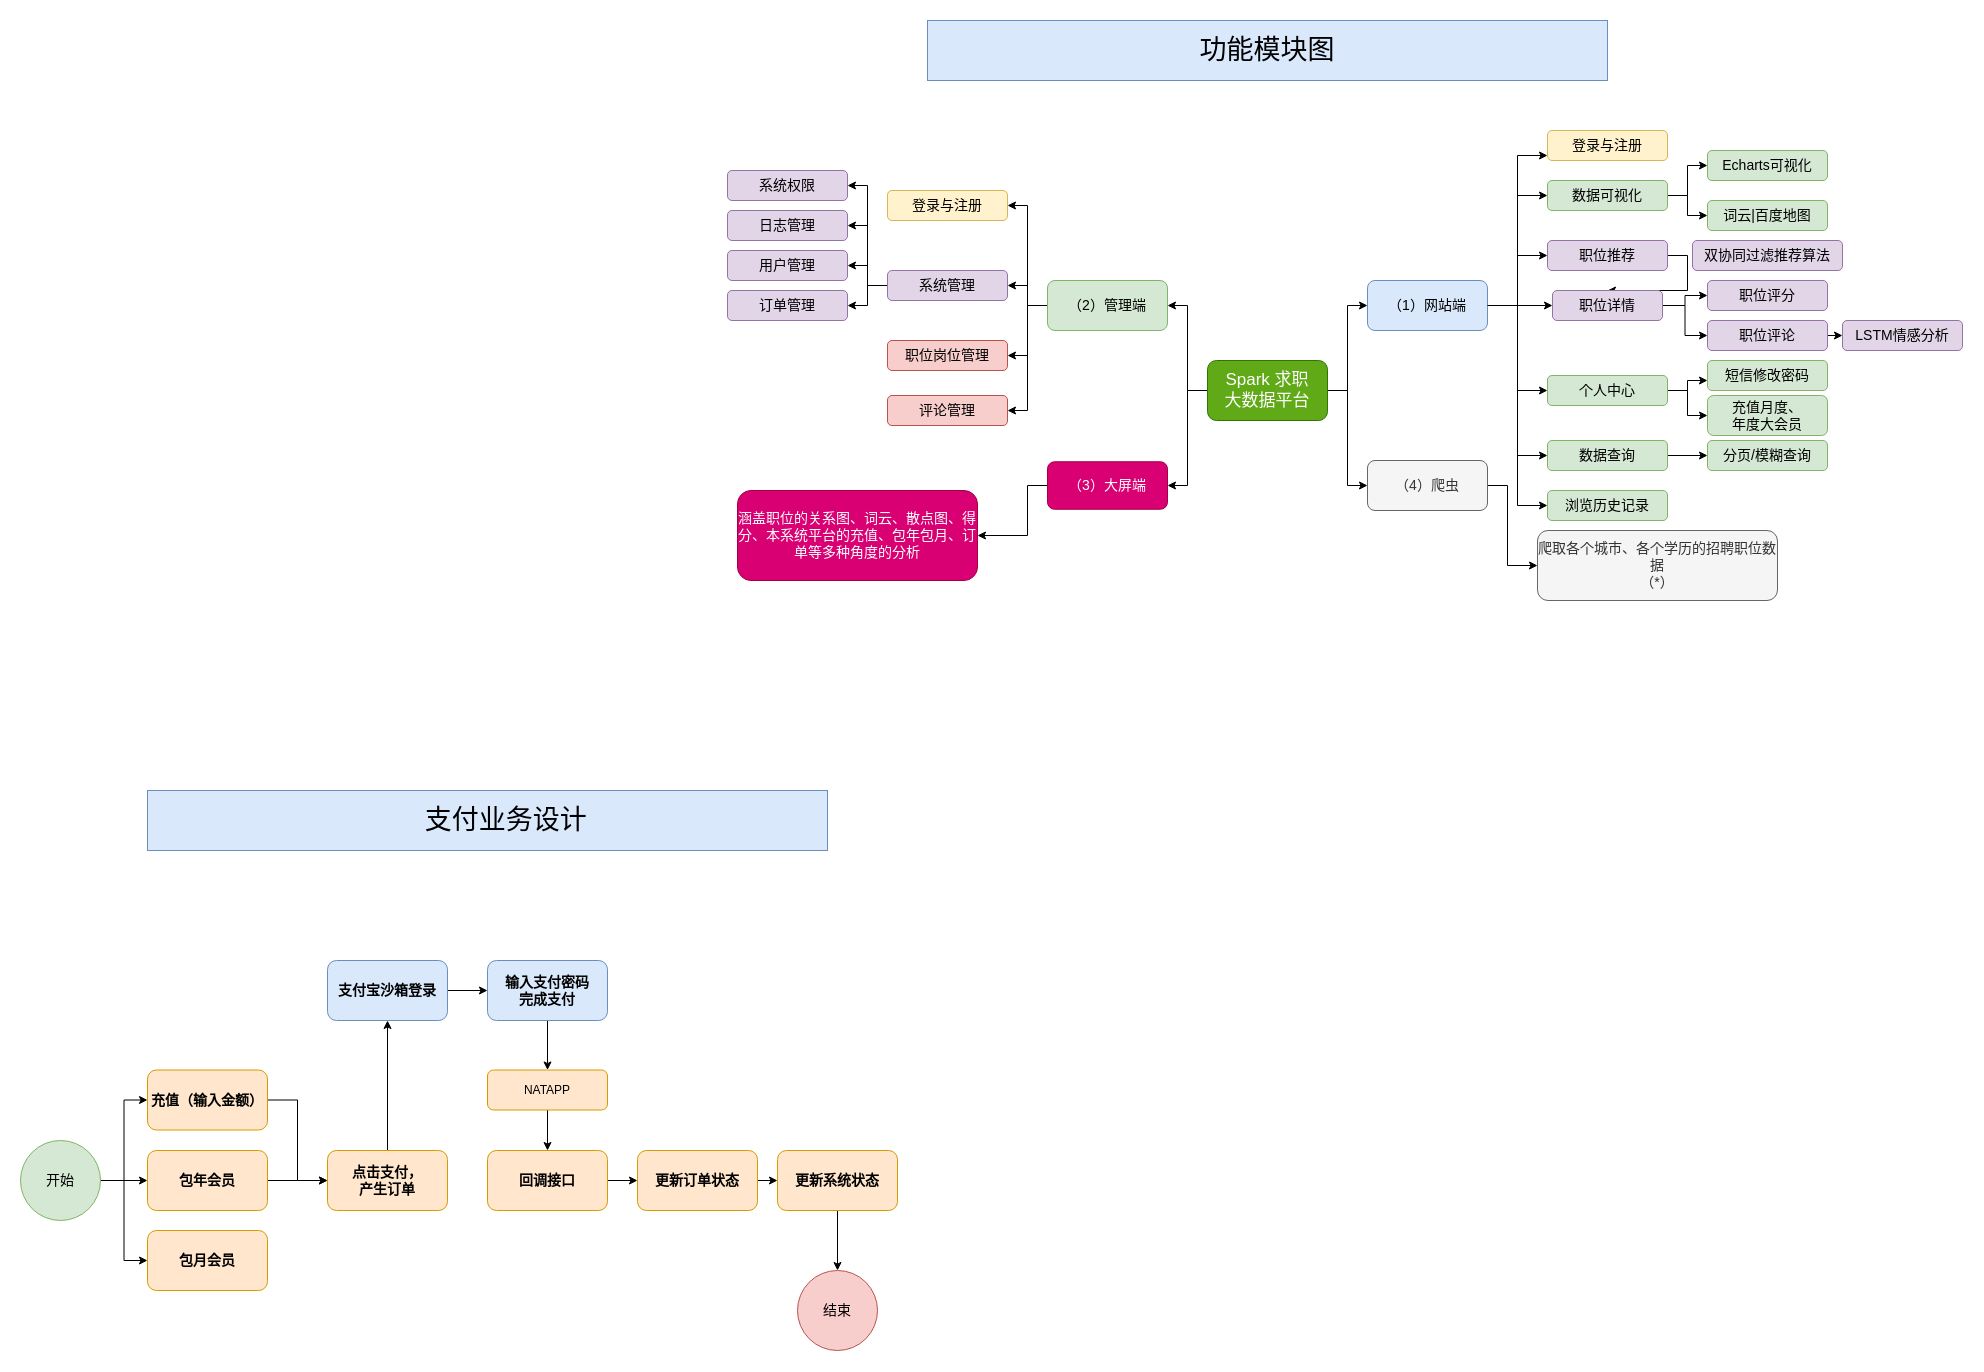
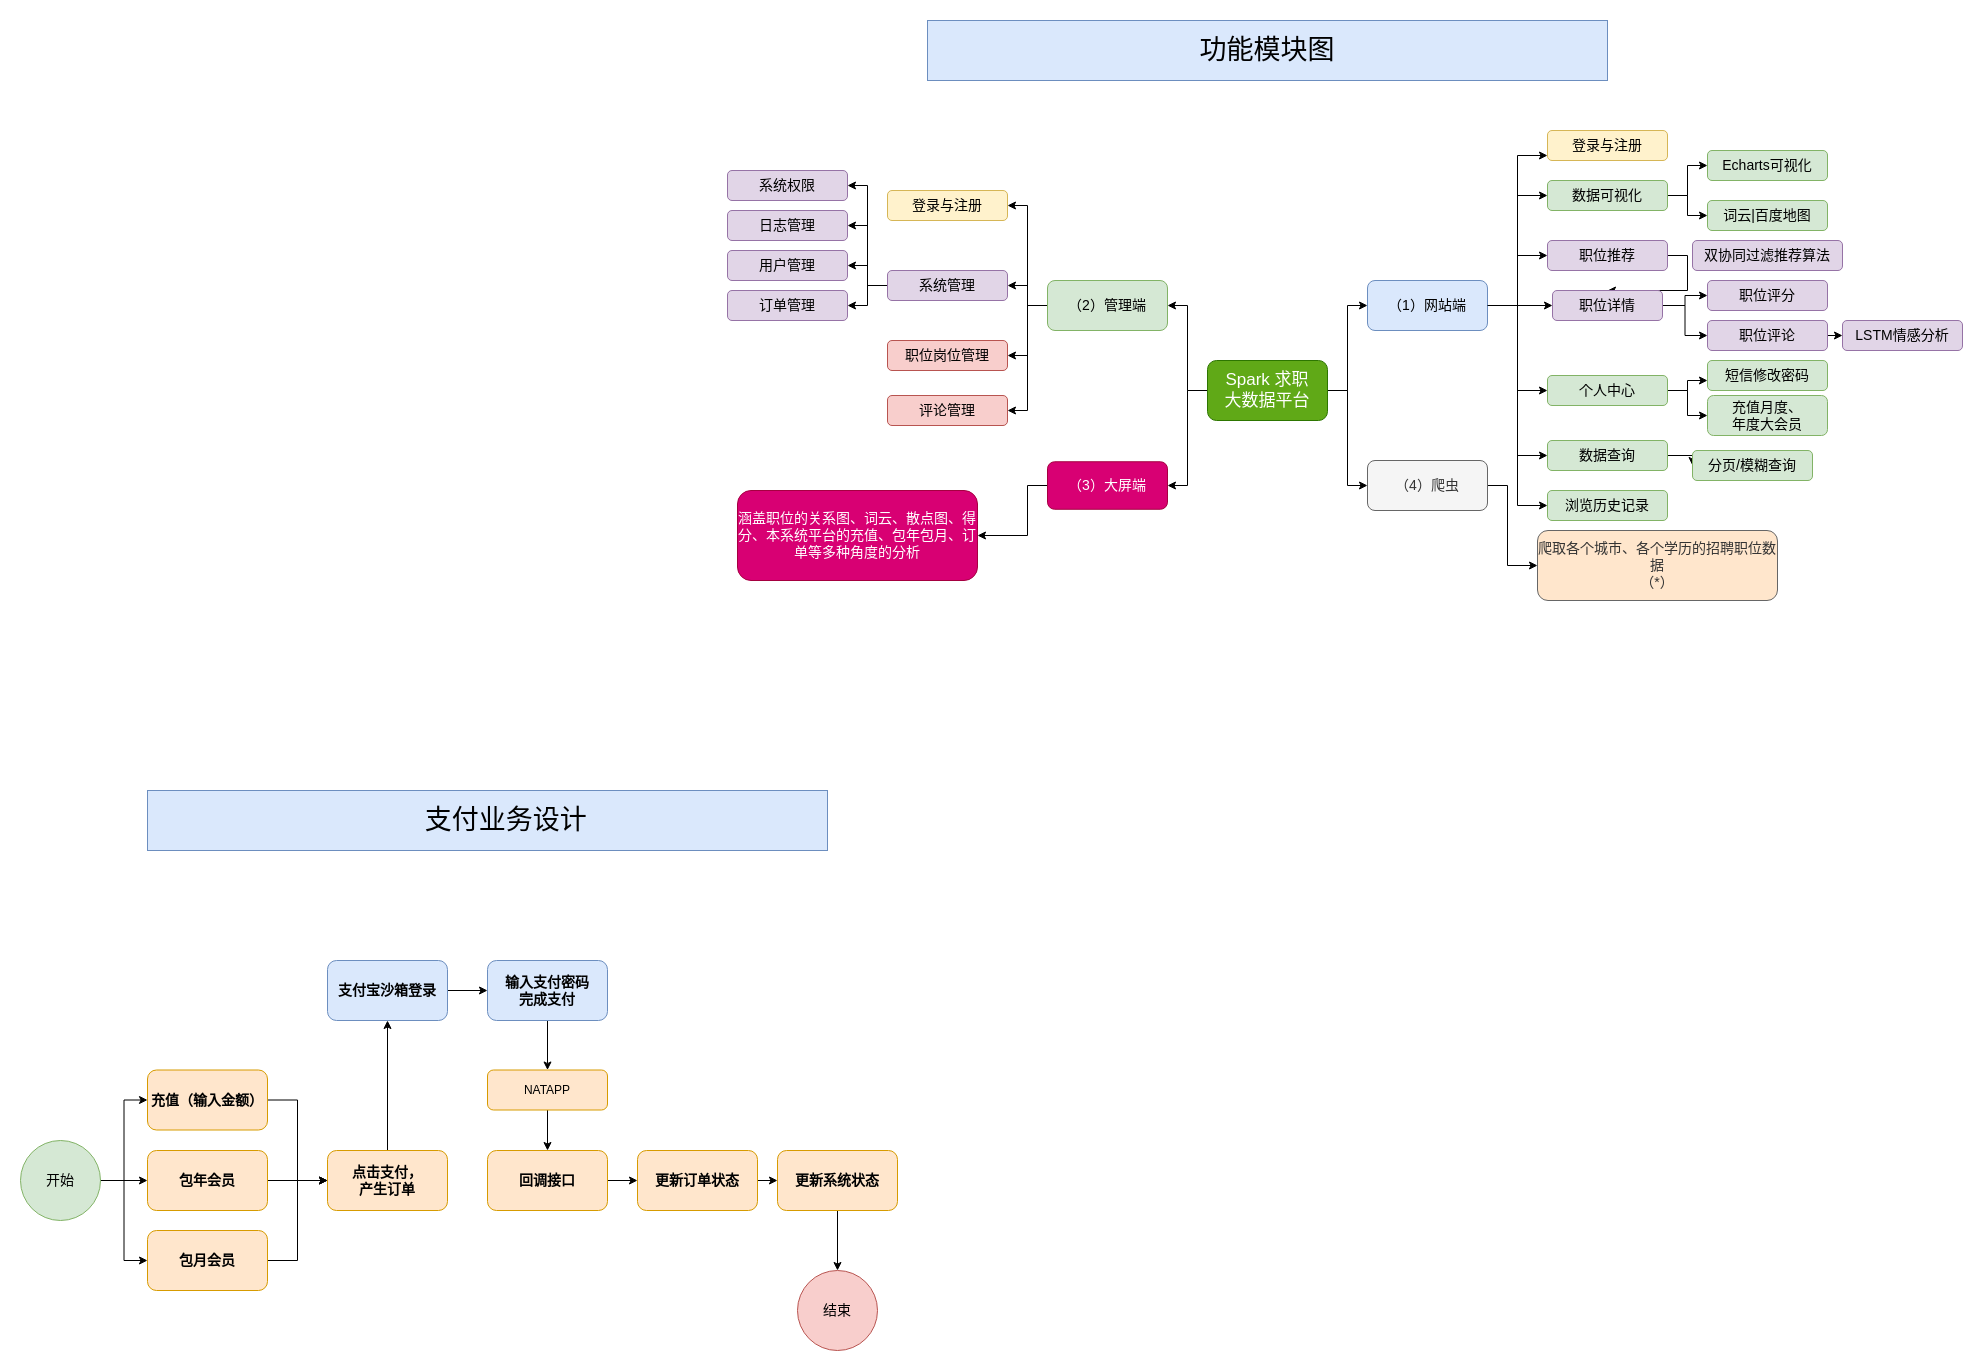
(1768, 456) -> (1753, 466)
(1658, 566) -> (1658, 566)
none -> (298, 1237)
